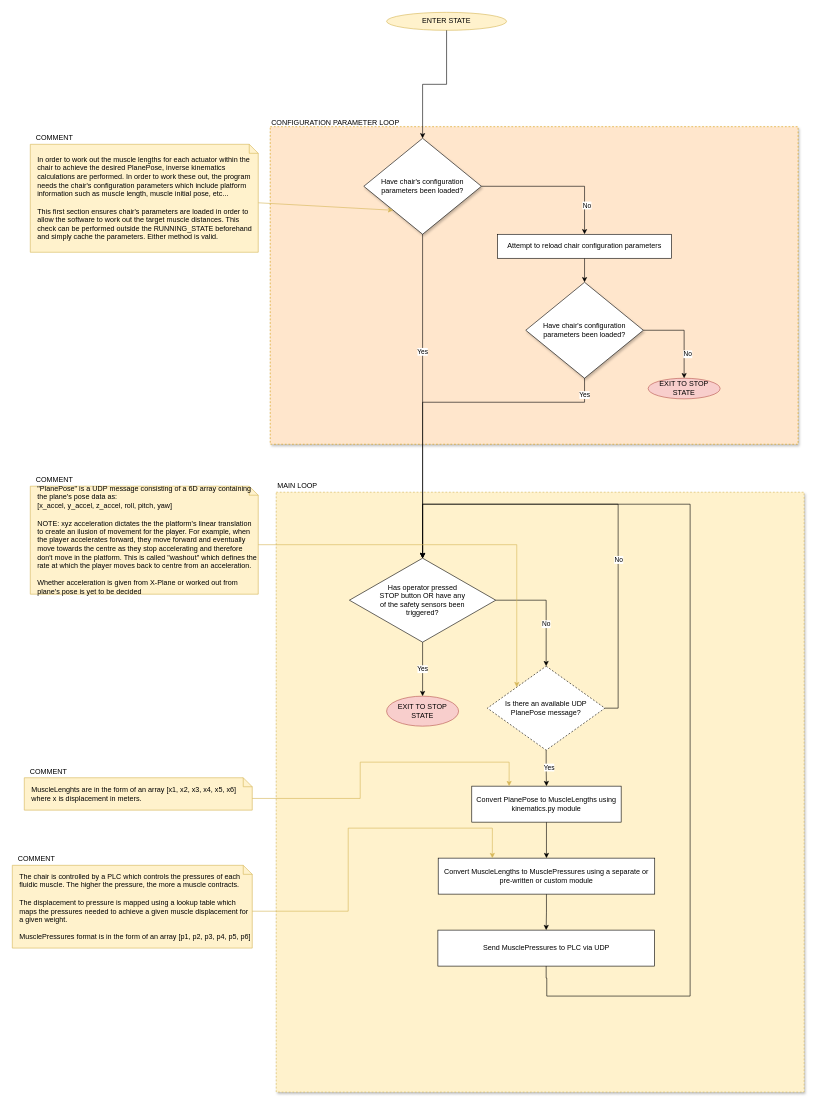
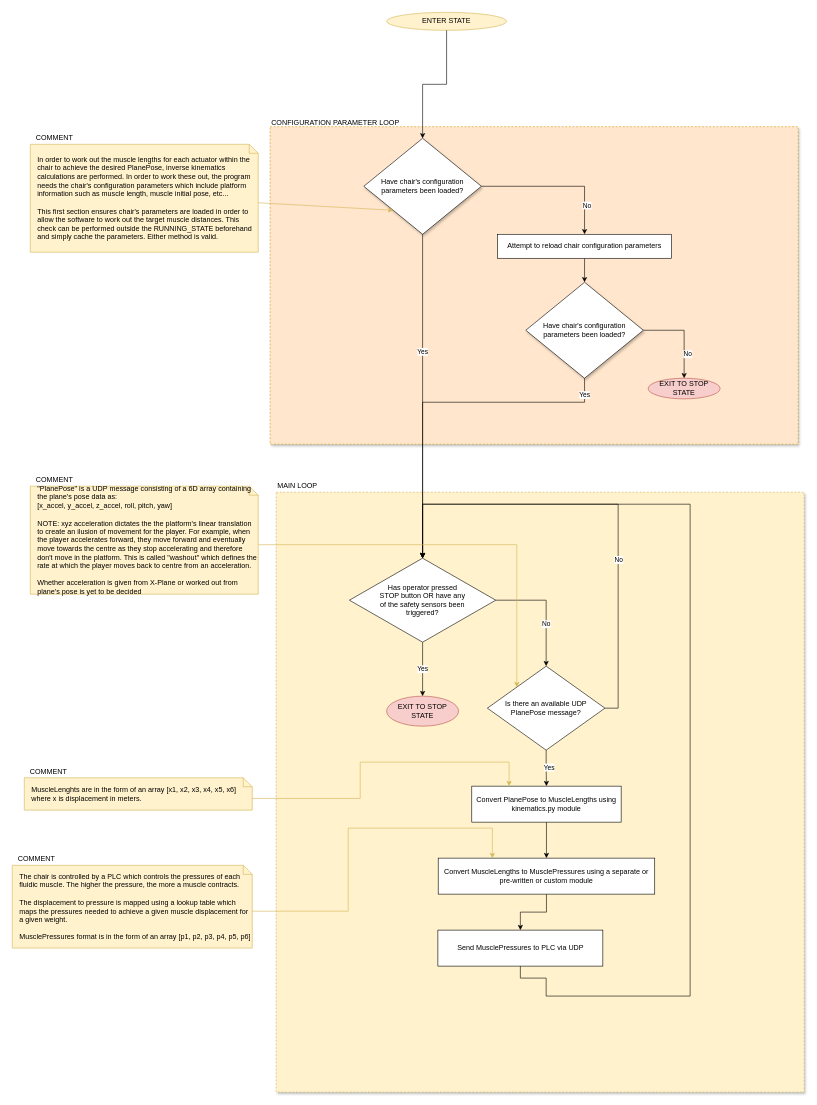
(546, 708) -> (546, 708)
(546, 948) -> (521, 948)
